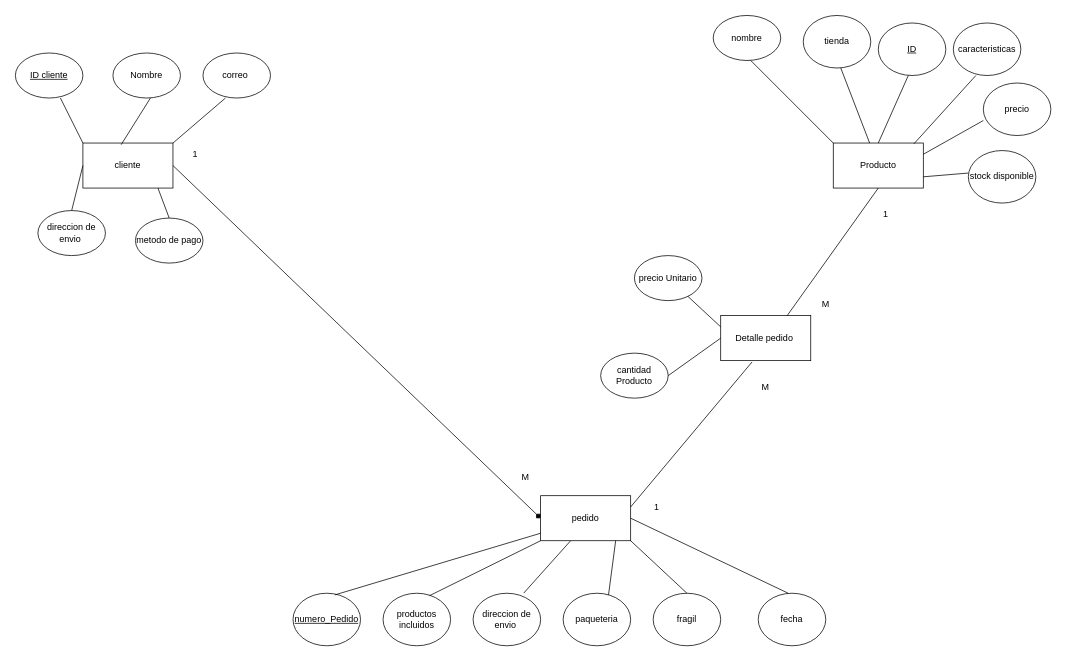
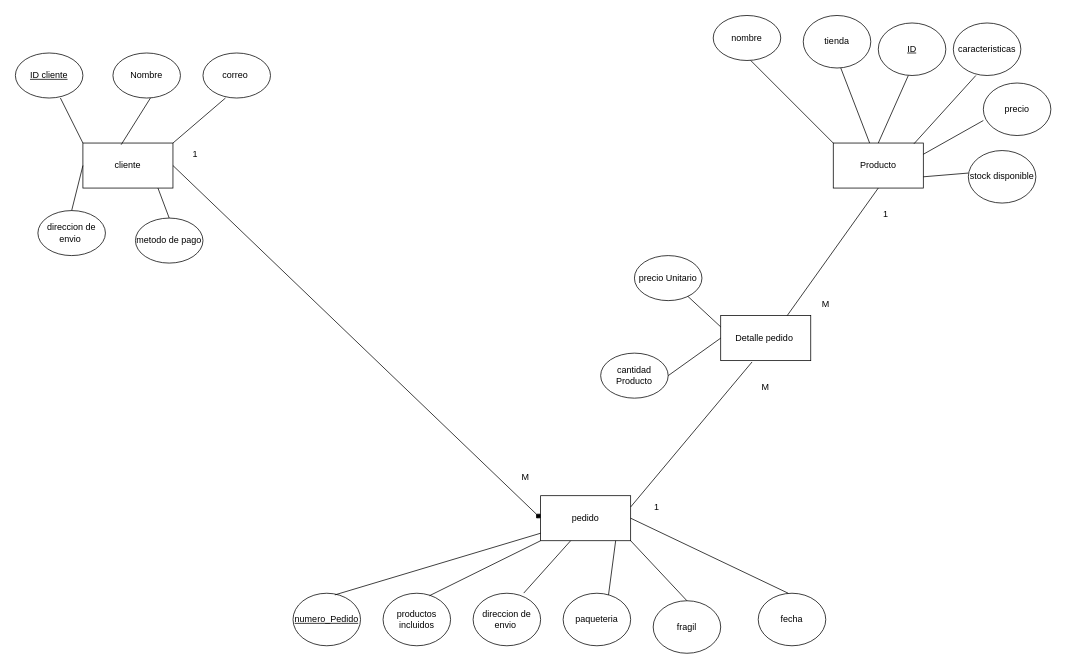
(687, 619) -> (687, 627)
